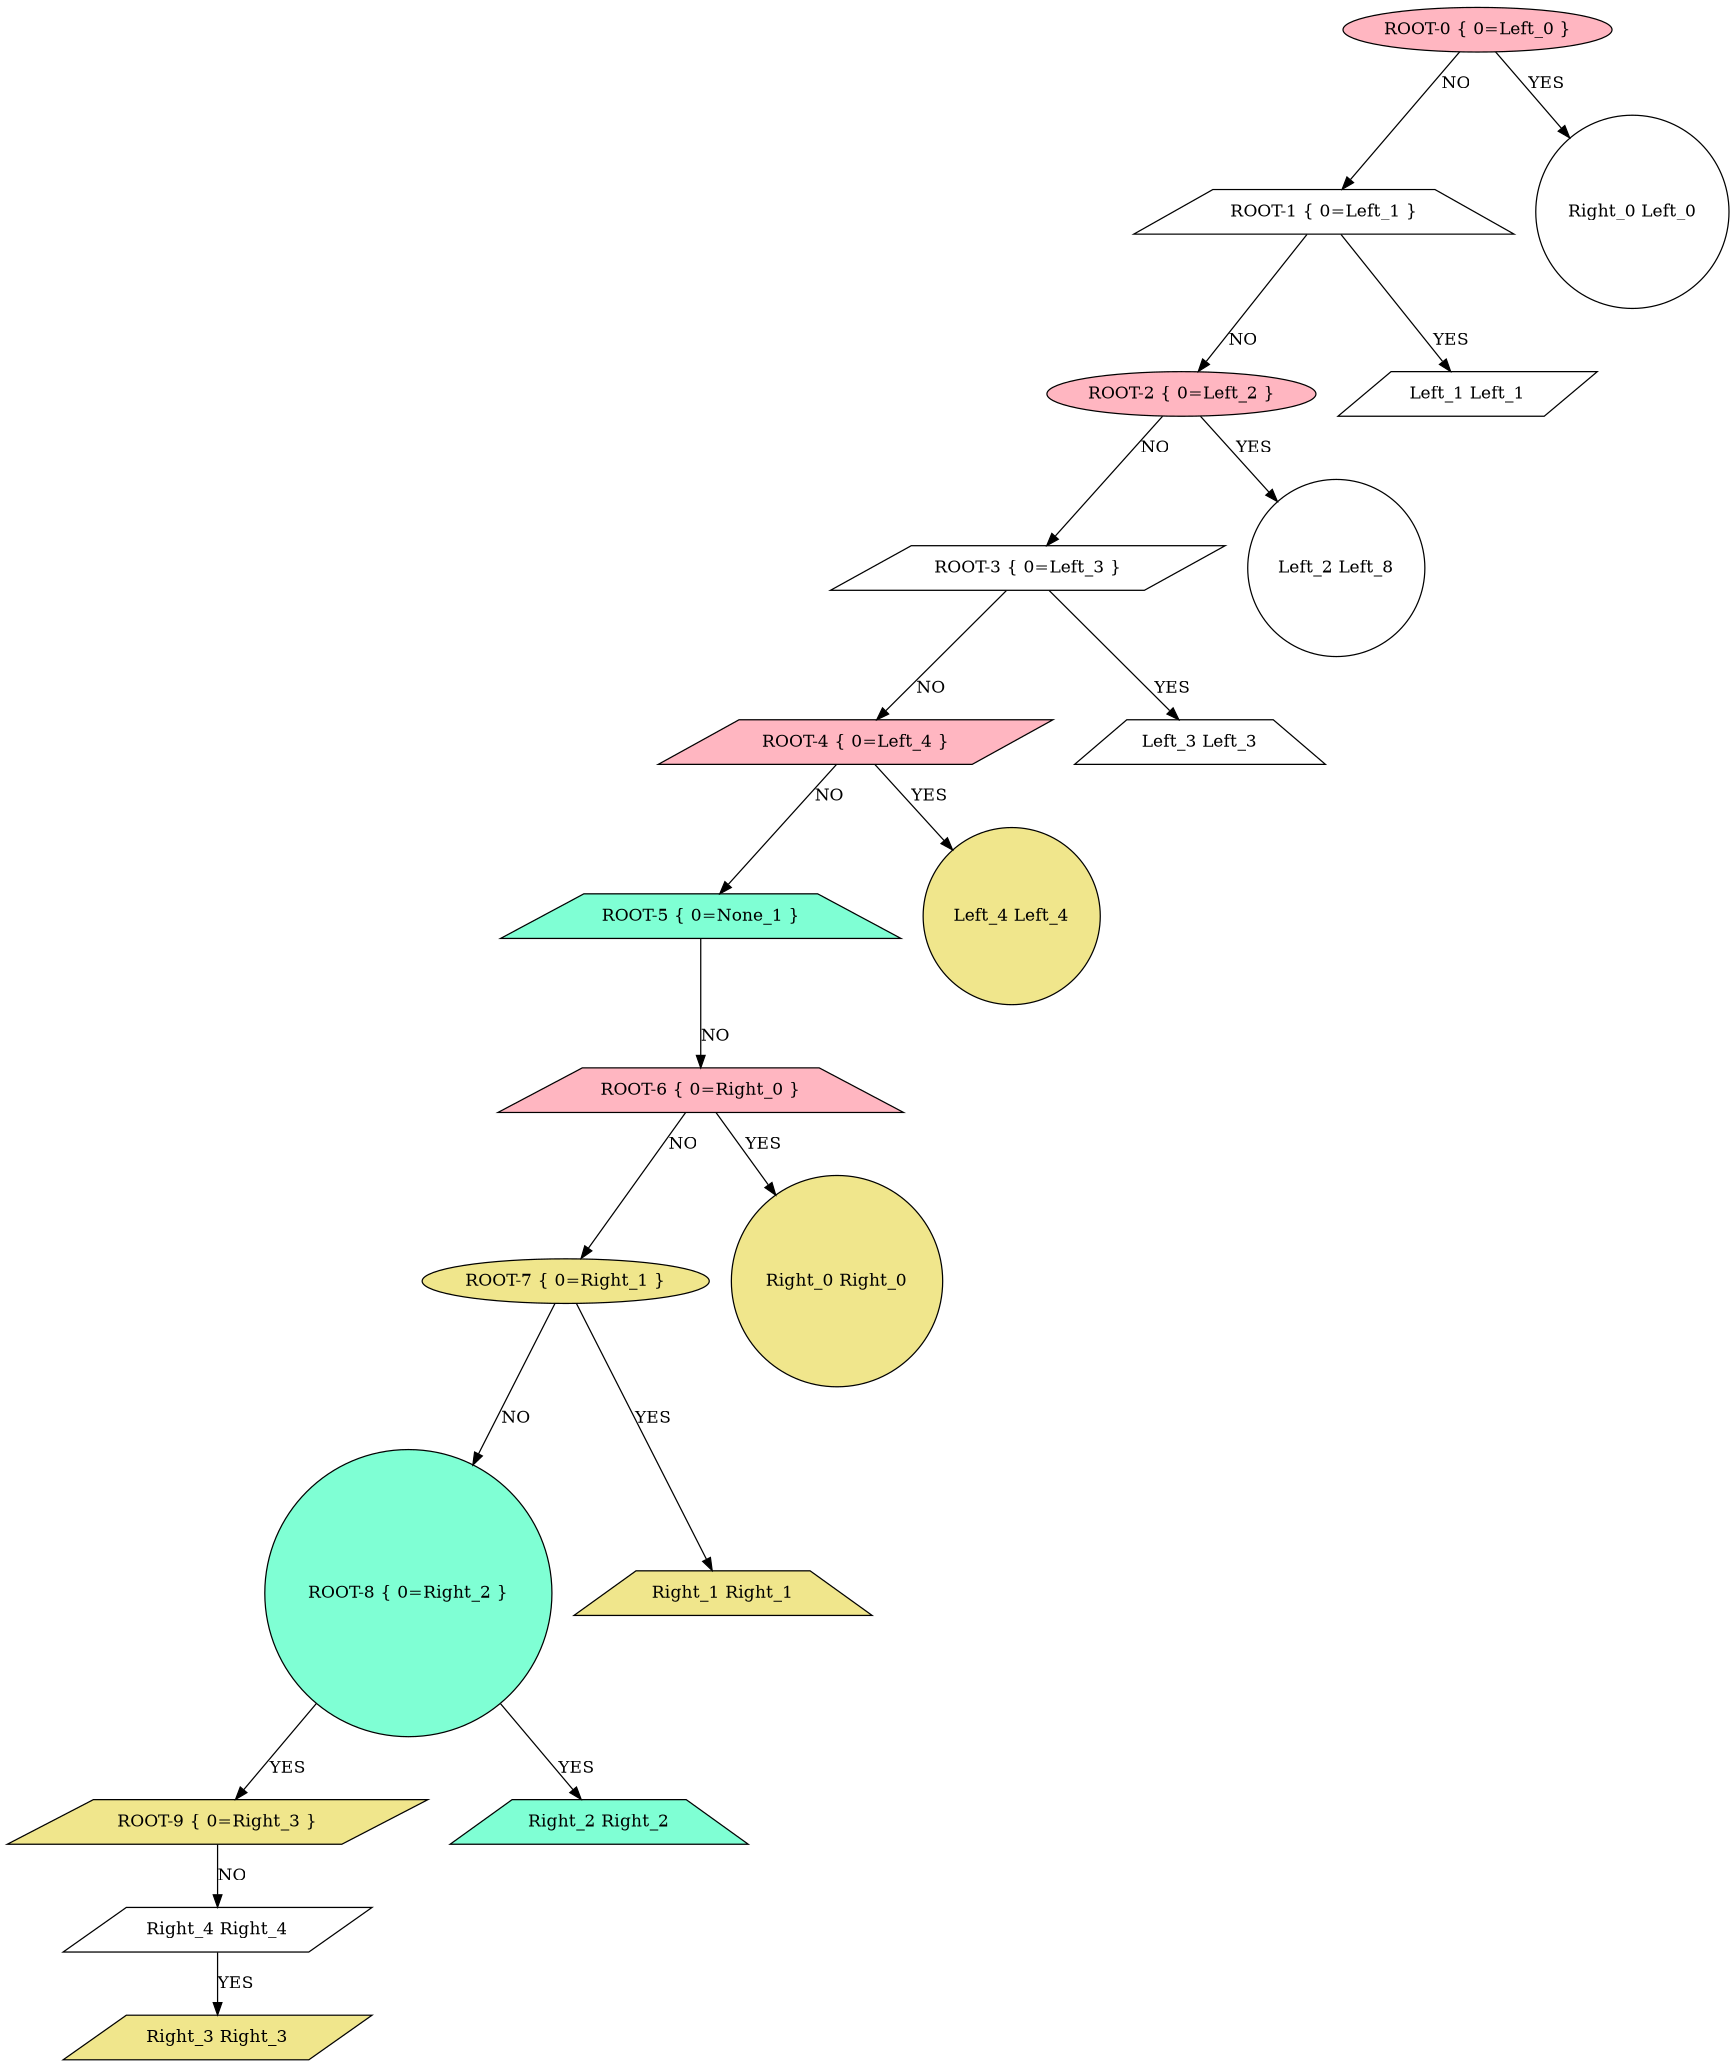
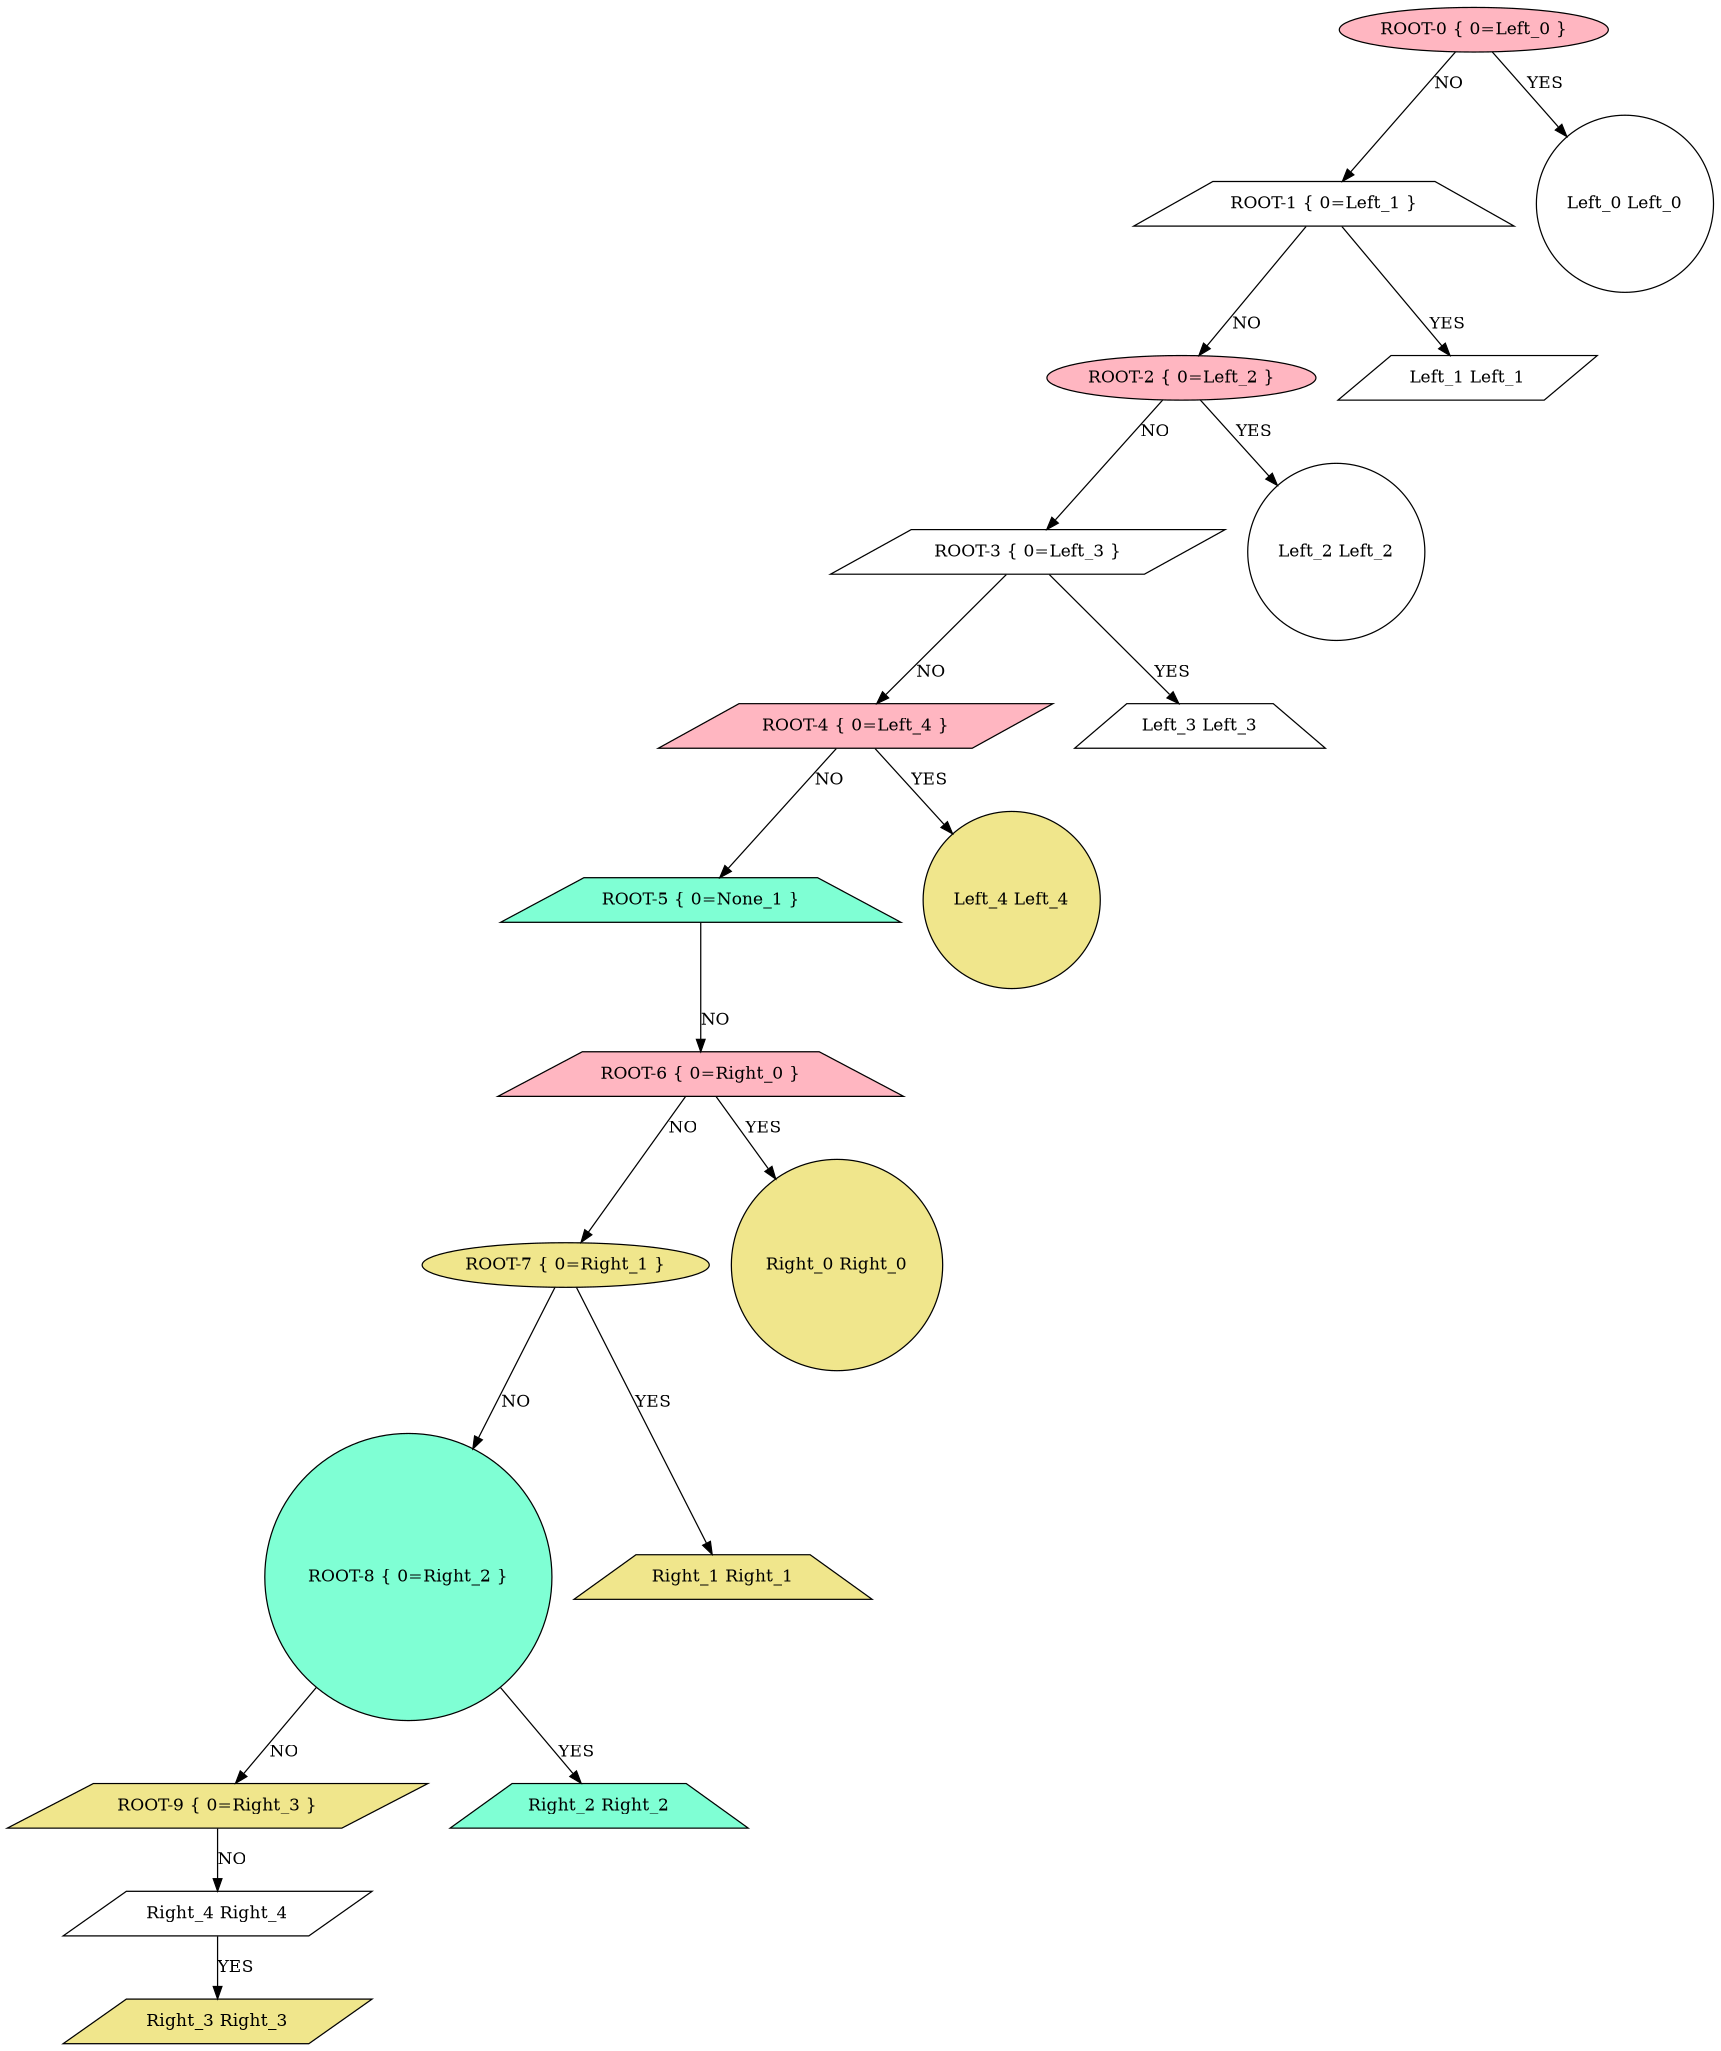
(1632, 212) -> (1625, 204)
(1336, 568) -> (1336, 552)
(288, 1768) -> (284, 1752)
